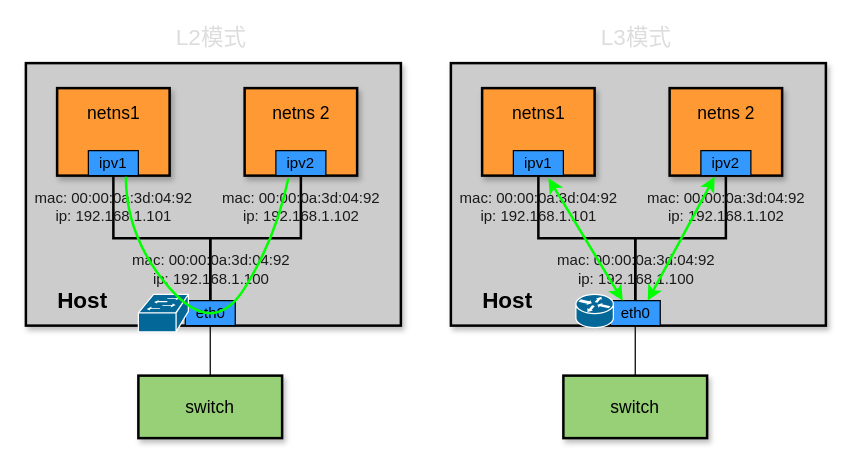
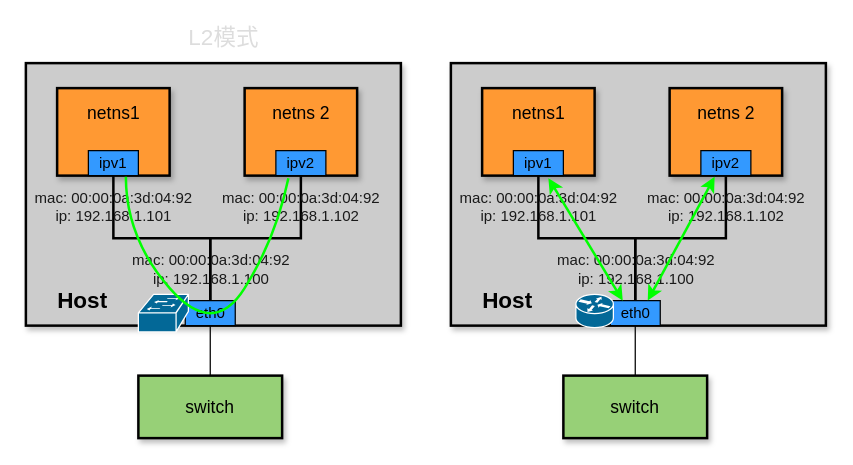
(210, 38) -> (223, 38)
(635, 38) -> none
